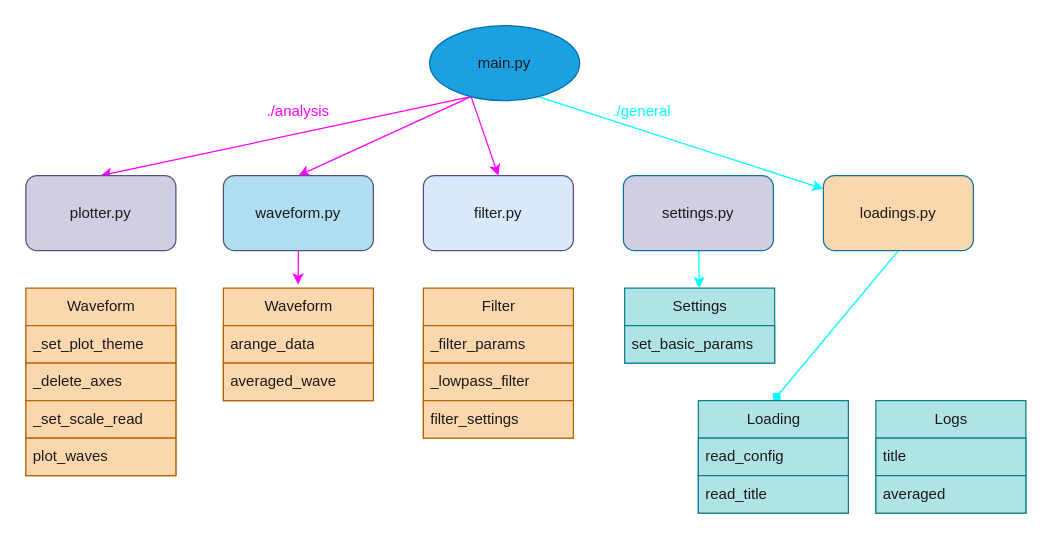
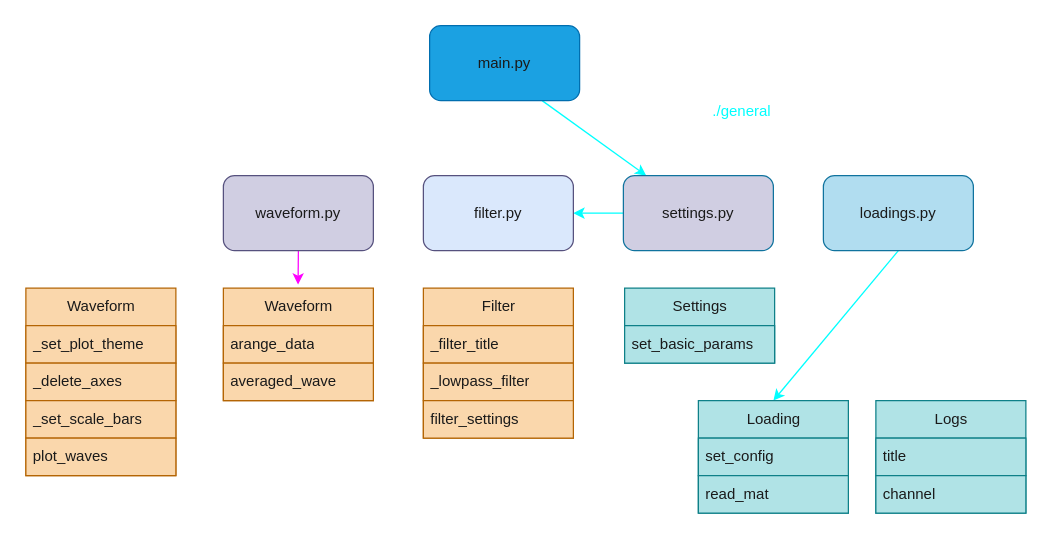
(504, 63) -> (504, 63)
(298, 112) -> none
(642, 112) -> (742, 112)
(483, 133) -> none
(387, 135) -> none
none -> (591, 136)
(284, 137) -> none
(676, 141) -> none
(101, 213) -> none
(298, 213) -> (298, 213)
(898, 213) -> (898, 213)
(699, 265) -> (602, 213)
(486, 344) -> (477, 344)
(779, 393) -> (779, 394)
(94, 419) -> (94, 419)
(750, 457) -> (746, 457)
(744, 494) -> (739, 494)
(917, 494) -> (911, 494)
